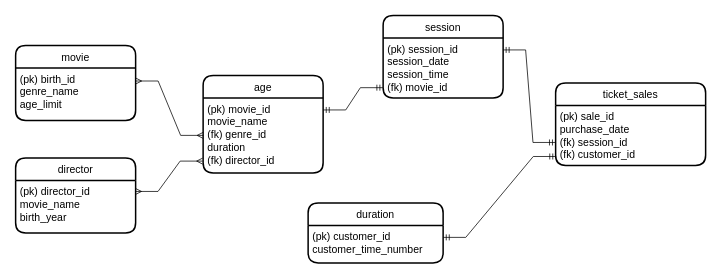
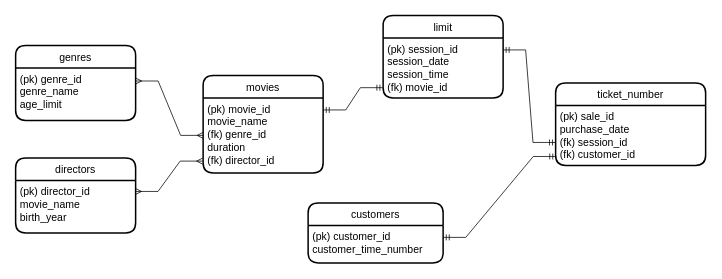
(443, 27) -> (443, 27)
(75, 57) -> (75, 57)
(54, 79) -> (55, 79)
(263, 87) -> (263, 87)
(630, 95) -> (630, 95)
(75, 170) -> (75, 170)
(375, 215) -> (375, 215)
